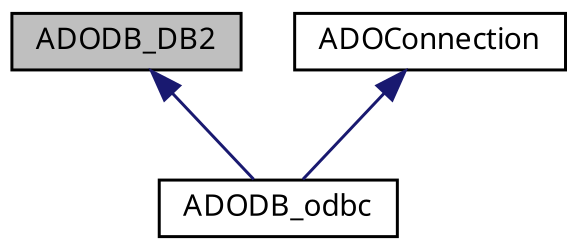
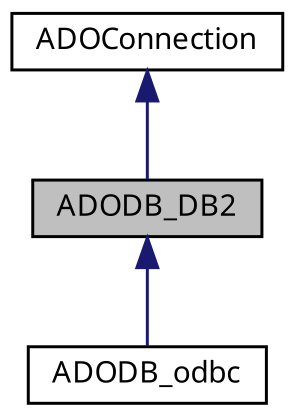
(344, 136) -> (147, 141)
